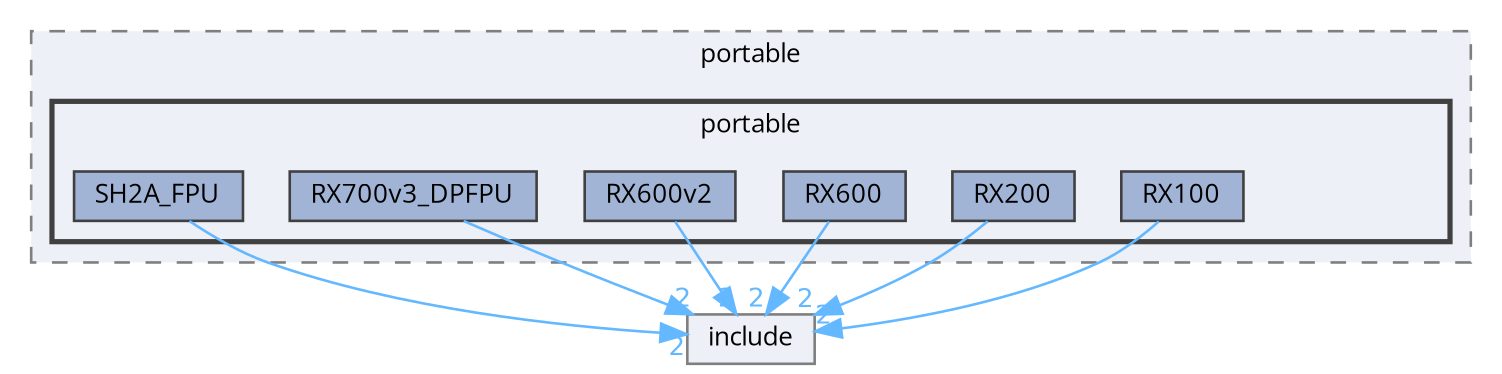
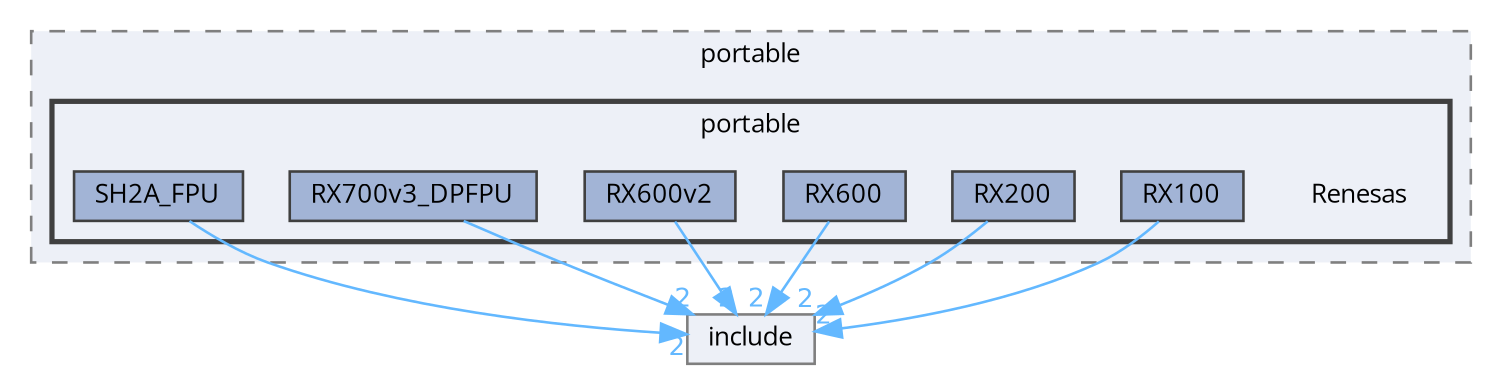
none -> (1359, 196)
